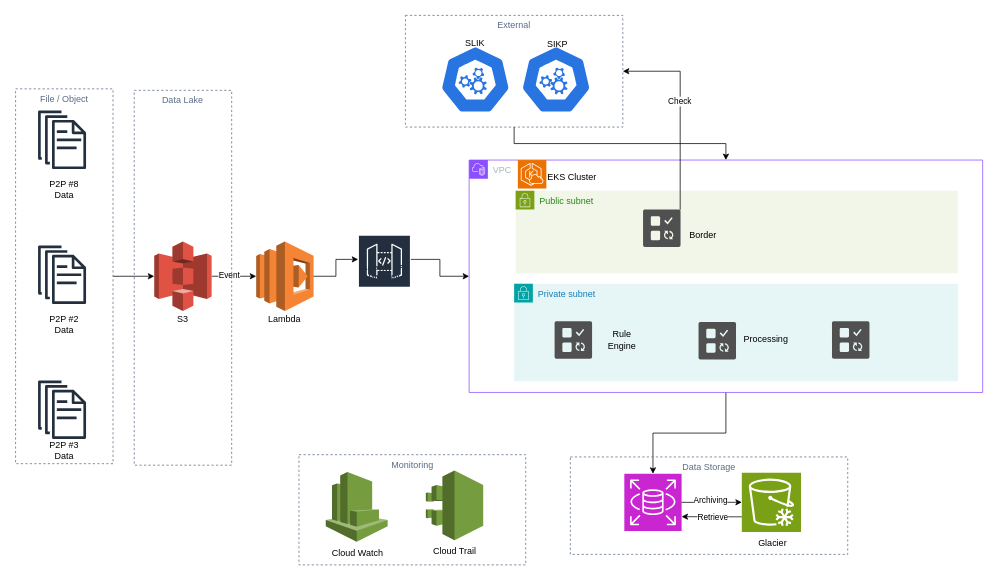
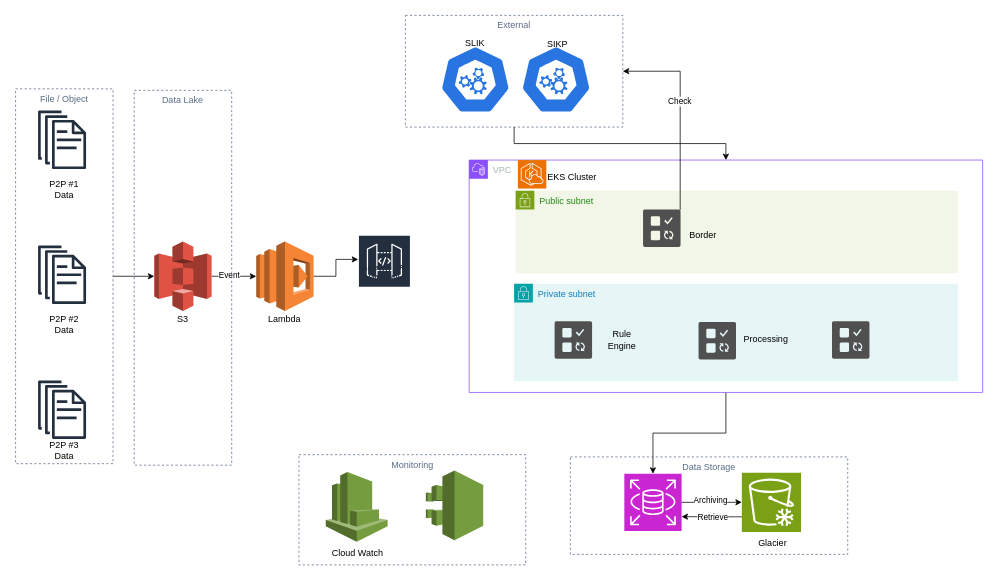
(64, 189) -> (64, 189)
(426, 260) -> none
(455, 552) -> none
